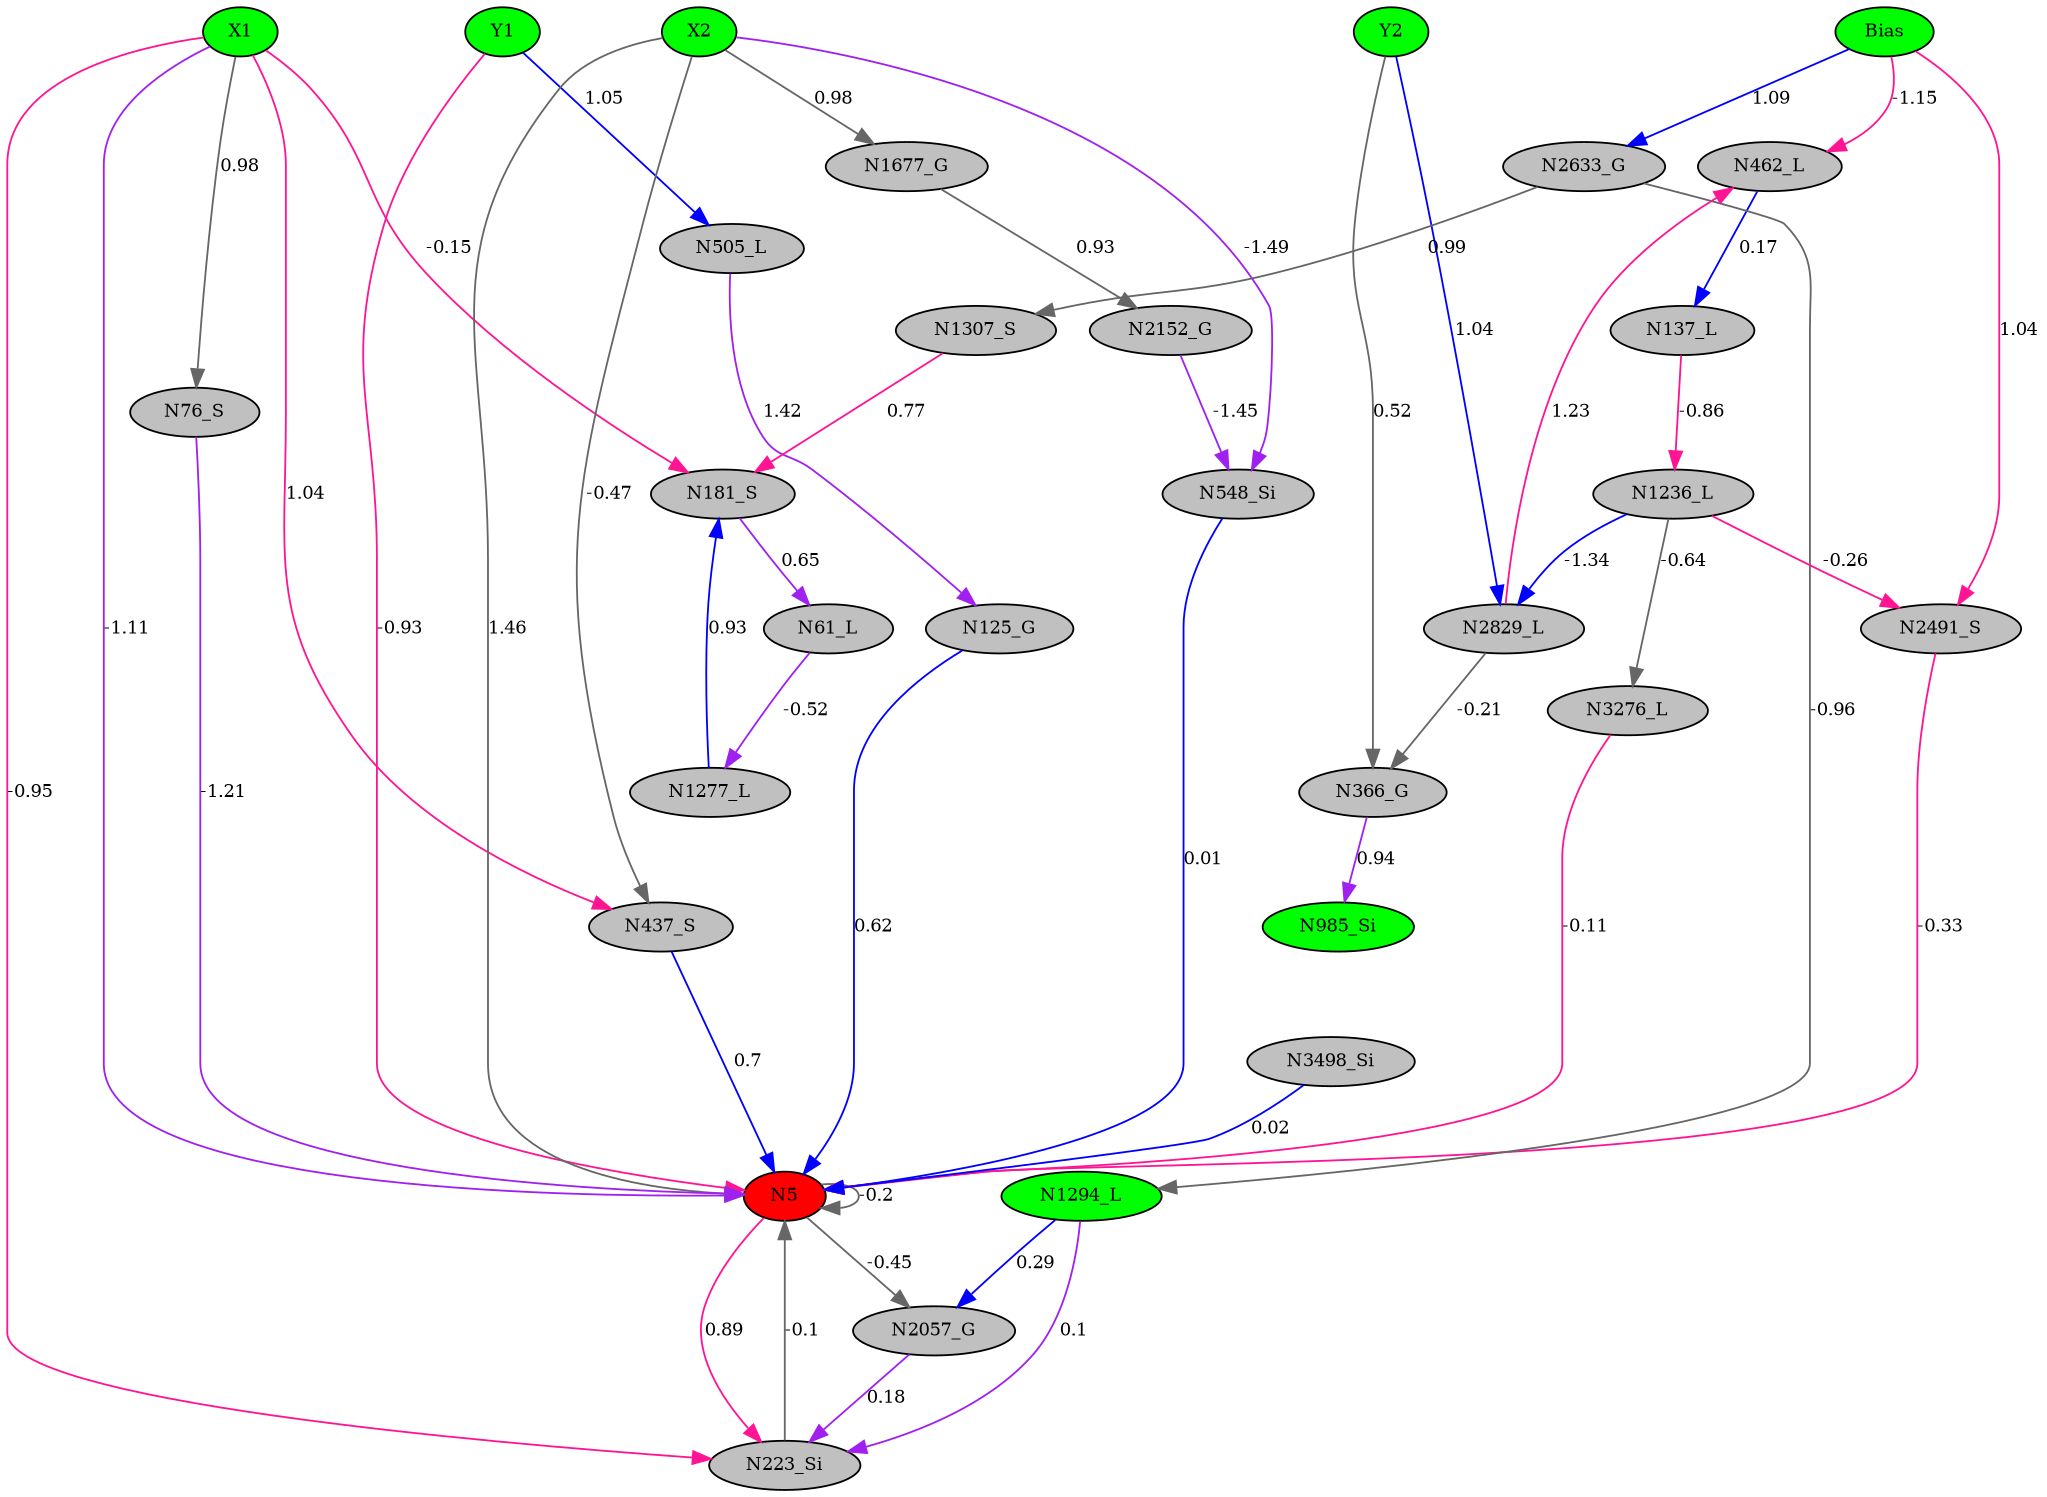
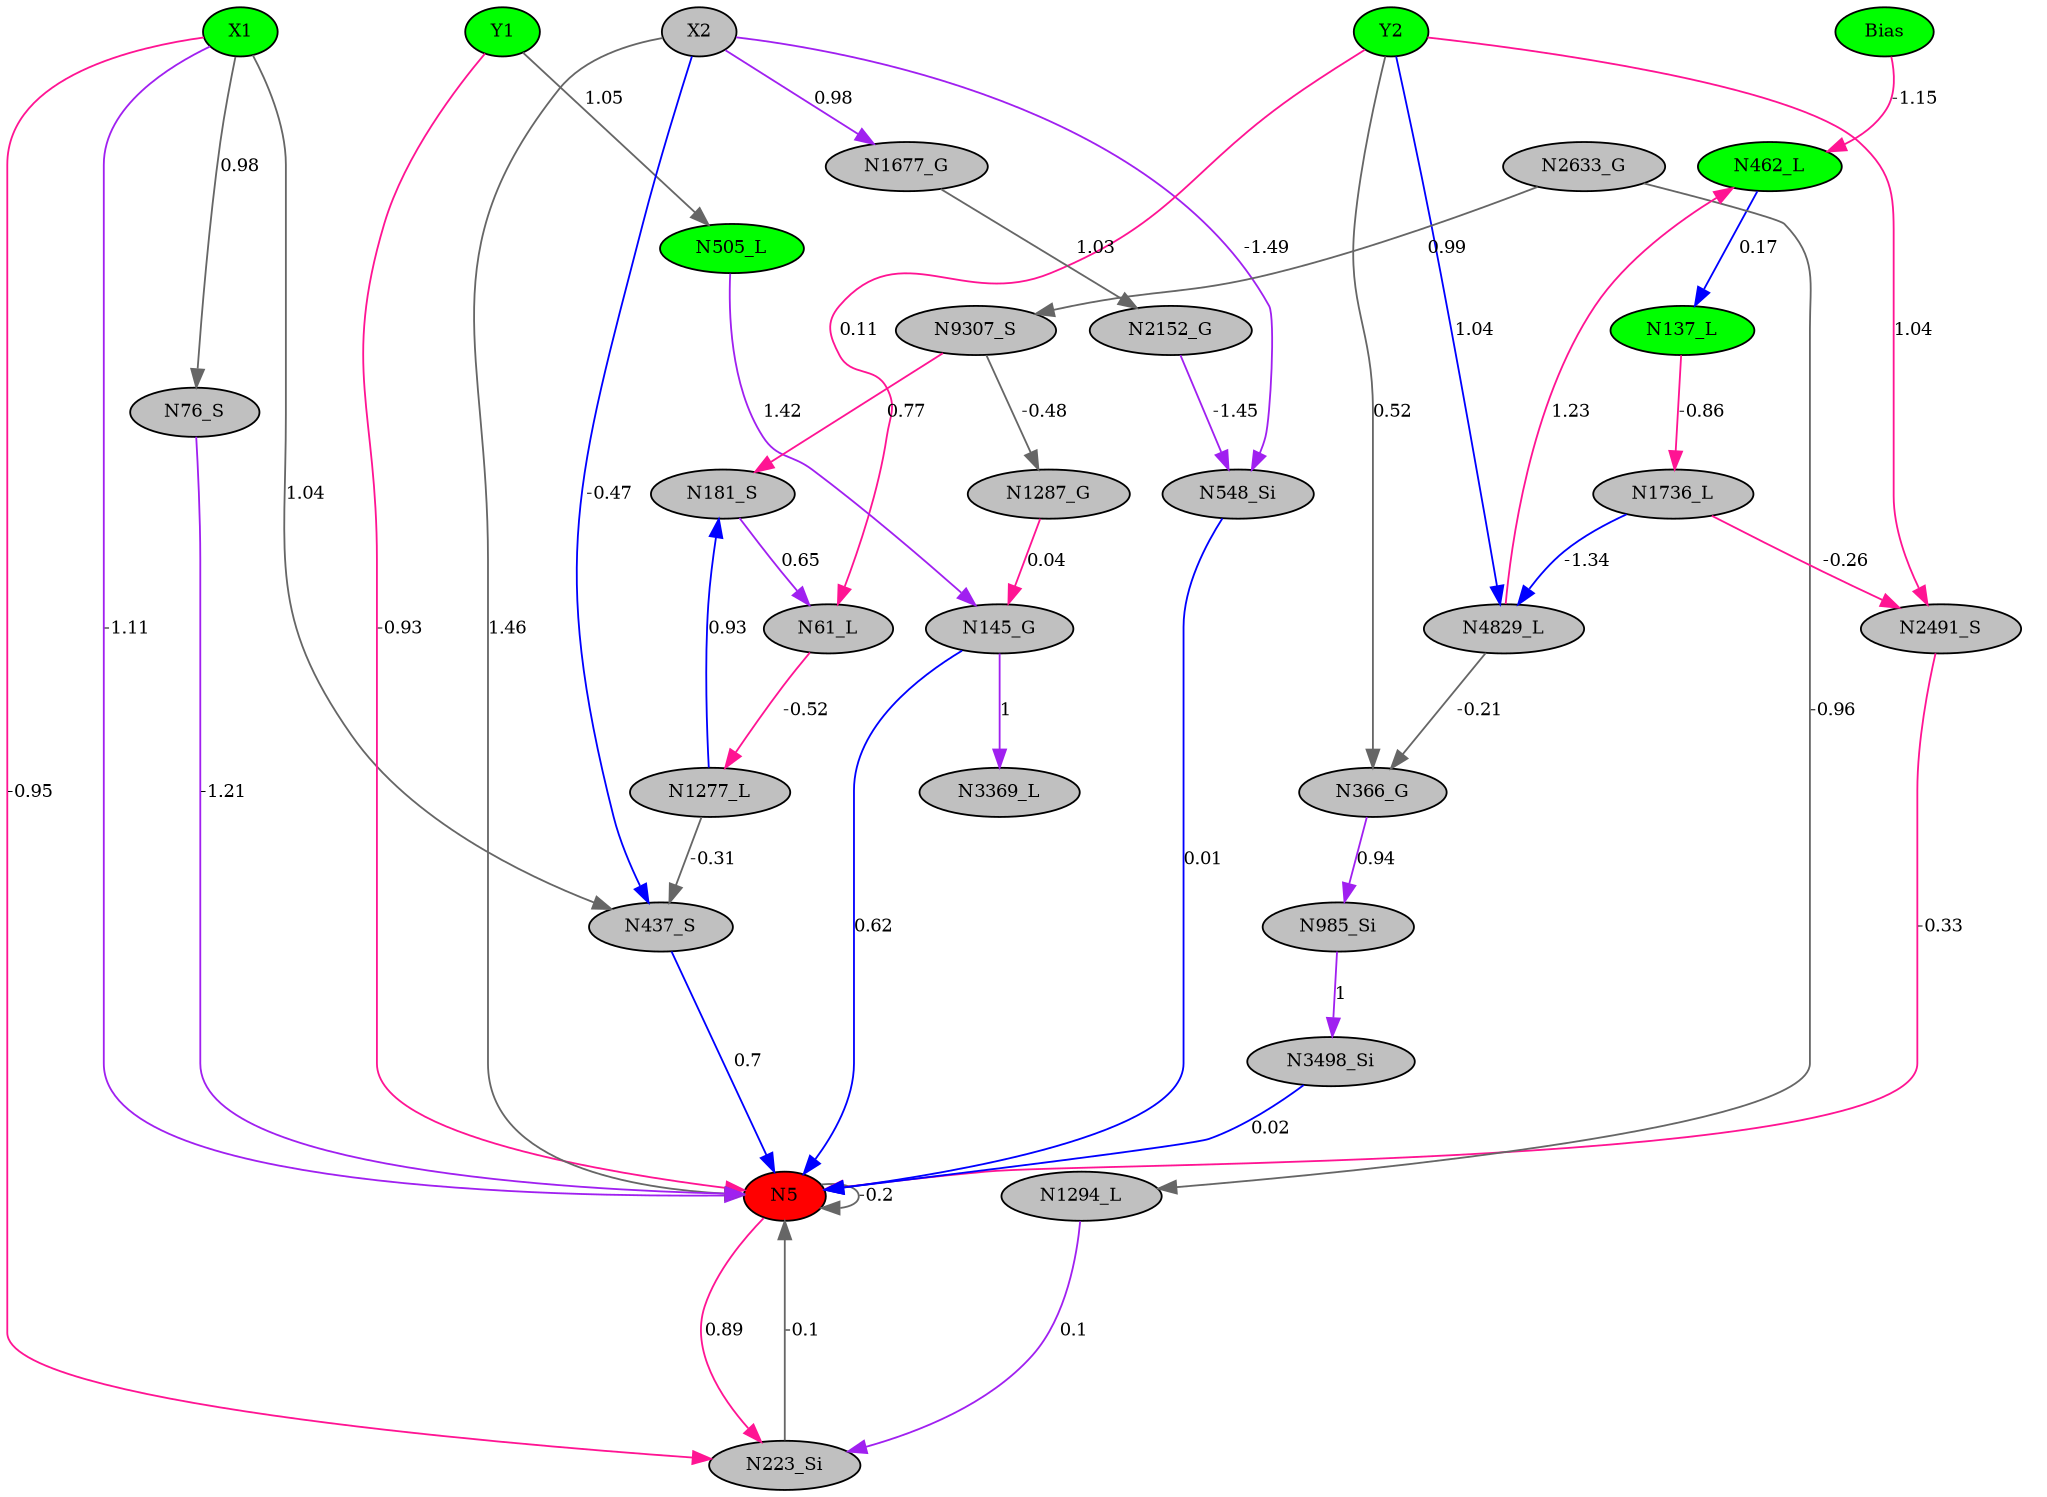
(699, 32) -> (699, 32)
(792, 92) -> (792, 92)
(1747, 94) -> none
(609, 133) -> (609, 133)
(1770, 167) -> (1770, 167)
(732, 249) -> (732, 249)
(1096, 249) -> (1096, 249)
none -> (974, 282)
(438, 285) -> none
(1999, 306) -> (1864, 147)
(976, 330) -> (976, 330)
(1682, 330) -> (1682, 330)
(586, 469) -> (586, 469)
none -> (1049, 494)
(1673, 494) -> (1673, 494)
(285, 549) -> (285, 549)
(1000, 629) -> (1000, 629)
(1504, 629) -> (1504, 629)
(772, 702) -> (772, 702)
(1628, 711) -> none
none -> (1000, 792)
none -> (689, 851)
(1338, 927) -> (1338, 927)
none -> (1335, 985)
(1082, 1196) -> (1082, 1196)
(934, 1331) -> none
